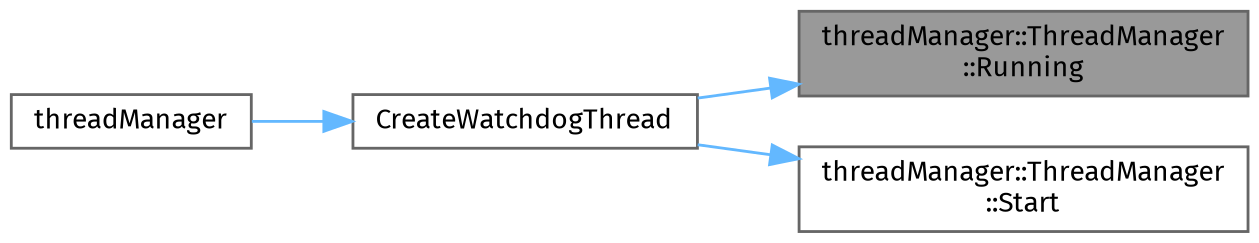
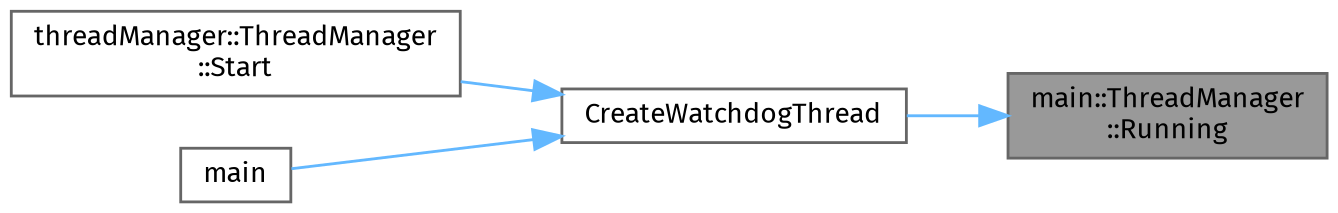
(1024, 54) -> (1168, 116)
(131, 121) -> (236, 175)
(734, 150) -> (497, 86)
